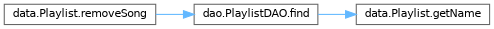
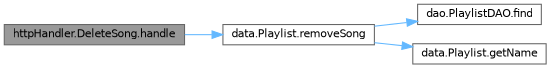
(332, 14) -> (388, 44)
none -> (94, 35)
